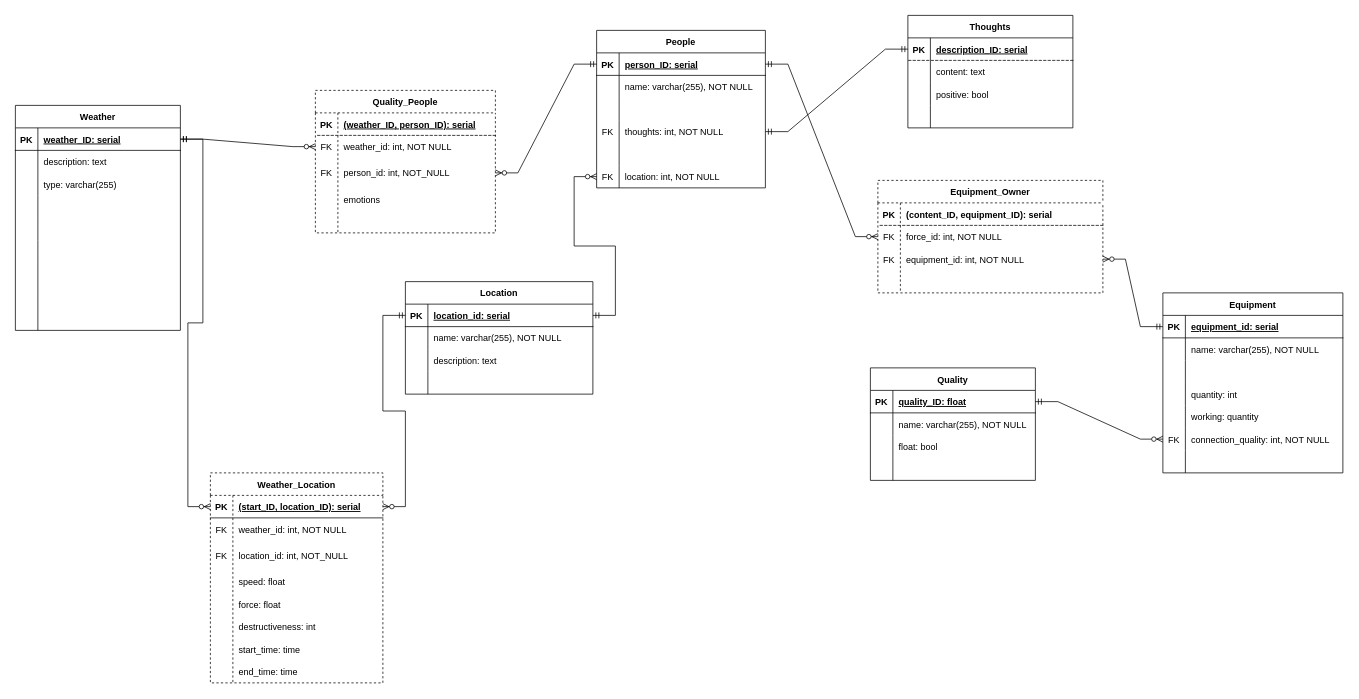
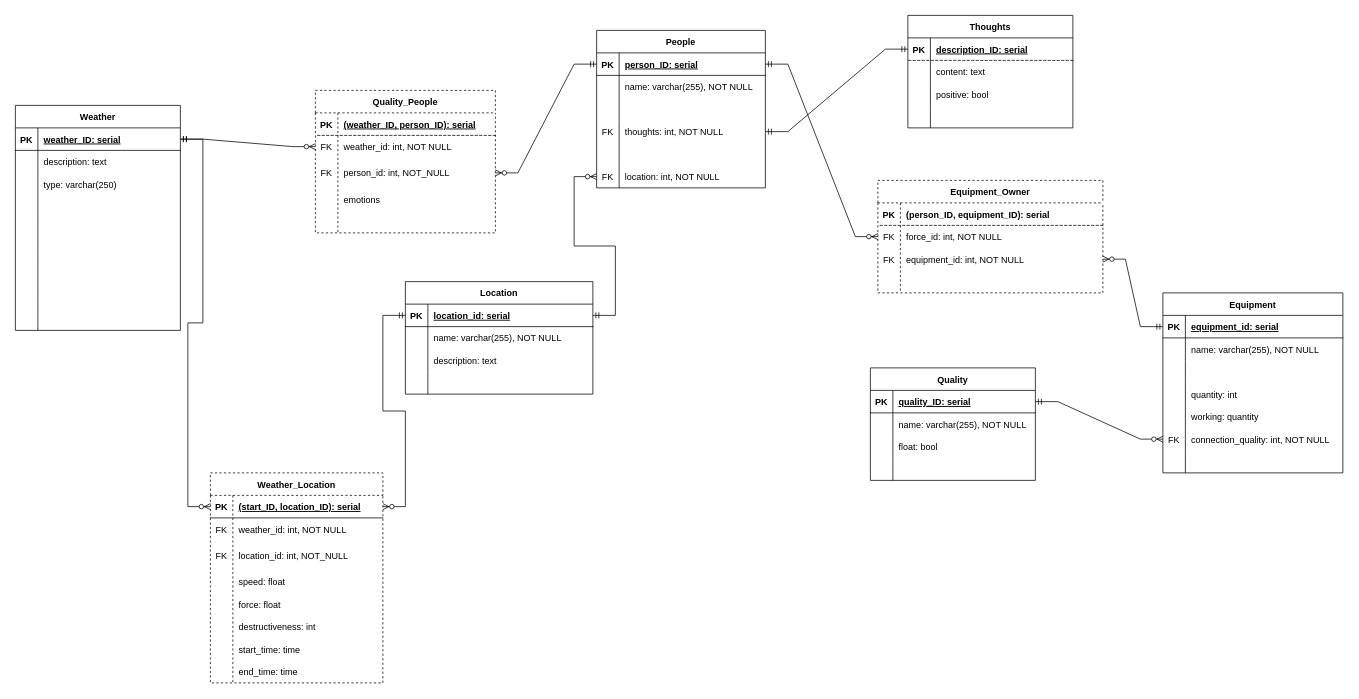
(87, 185) -> (87, 185)
(983, 215) -> (981, 215)
(935, 402) -> (937, 402)
